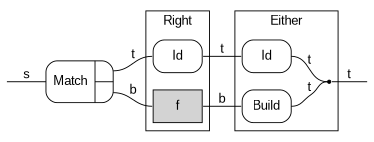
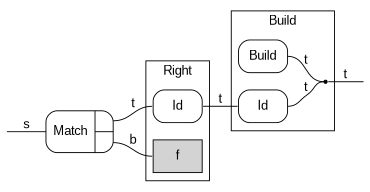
(286, 21) -> (283, 21)
(222, 106) -> none
